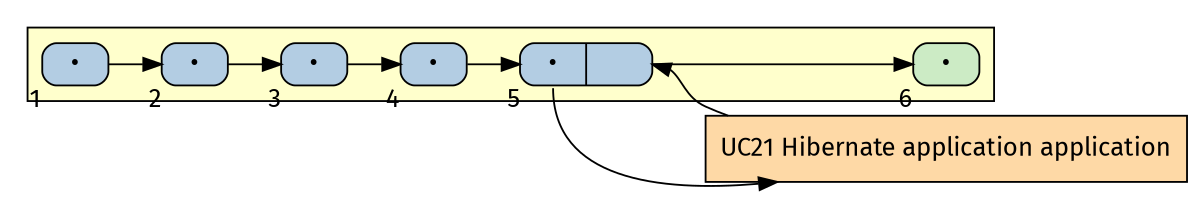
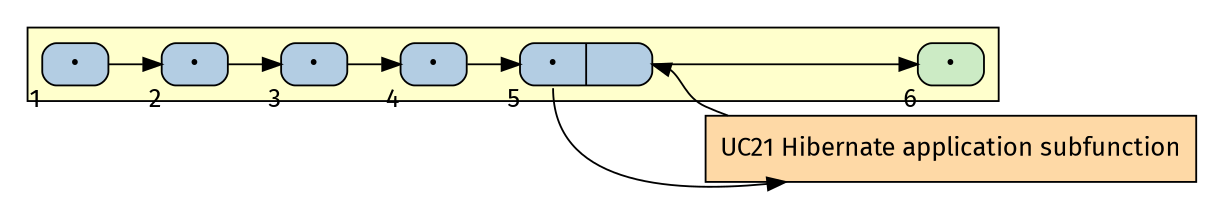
(946, 149) -> (951, 149)
